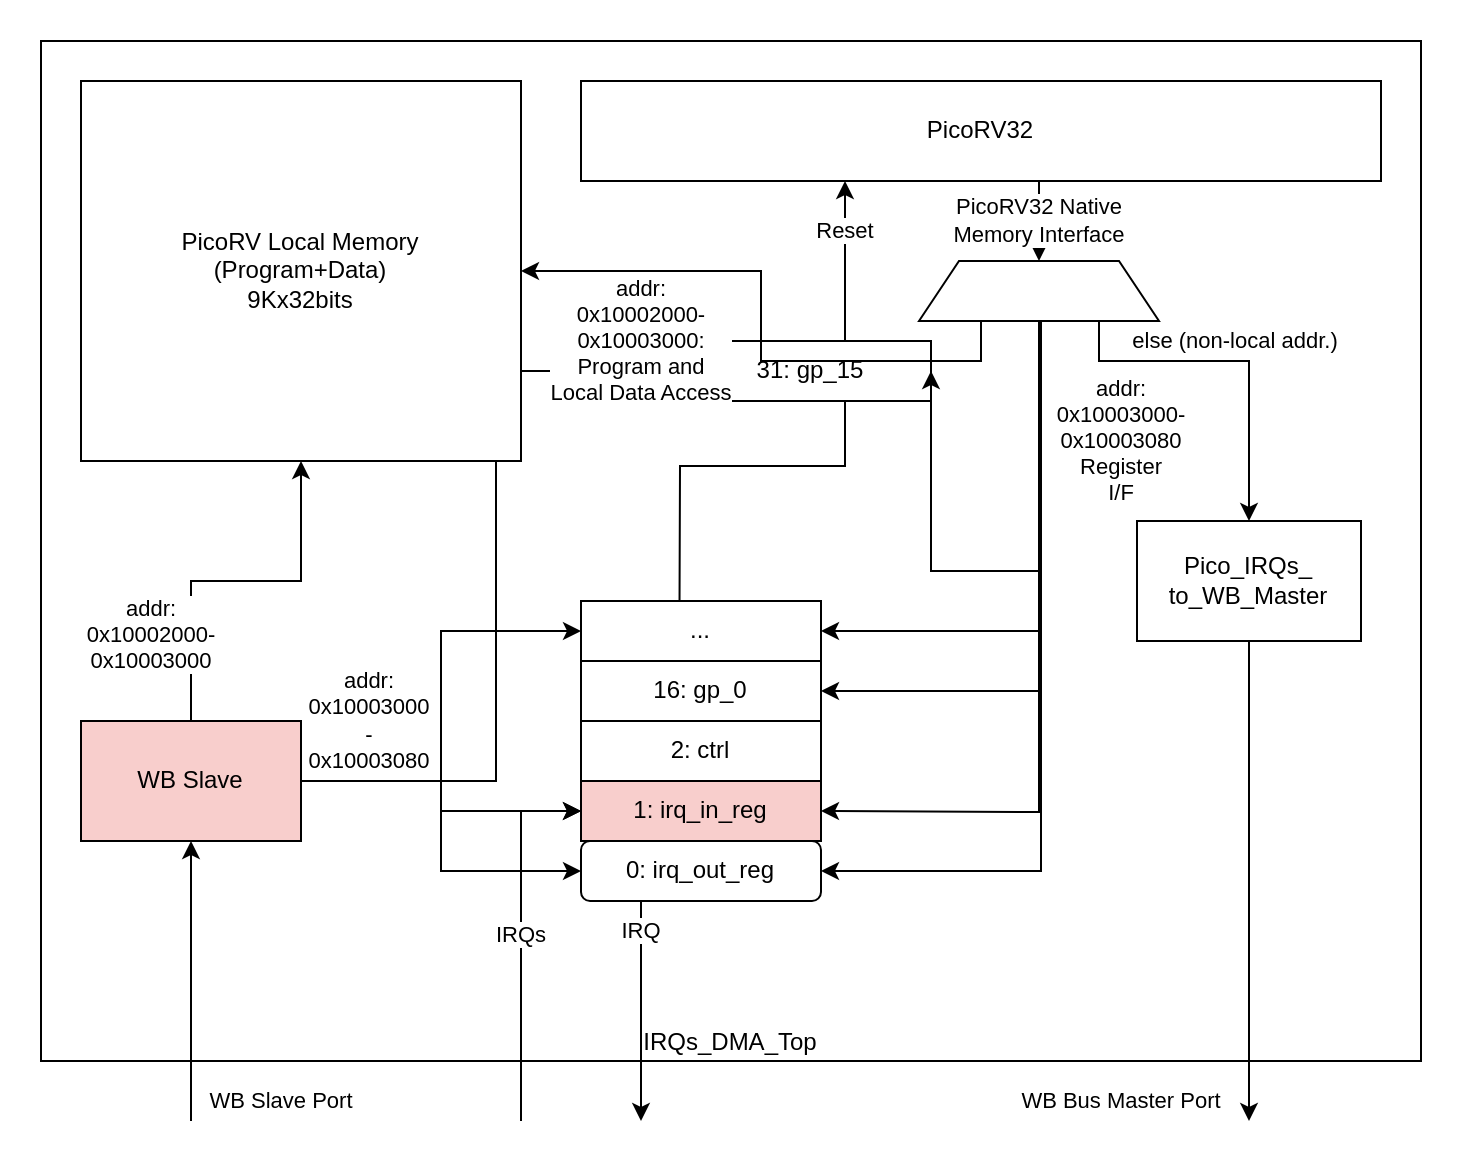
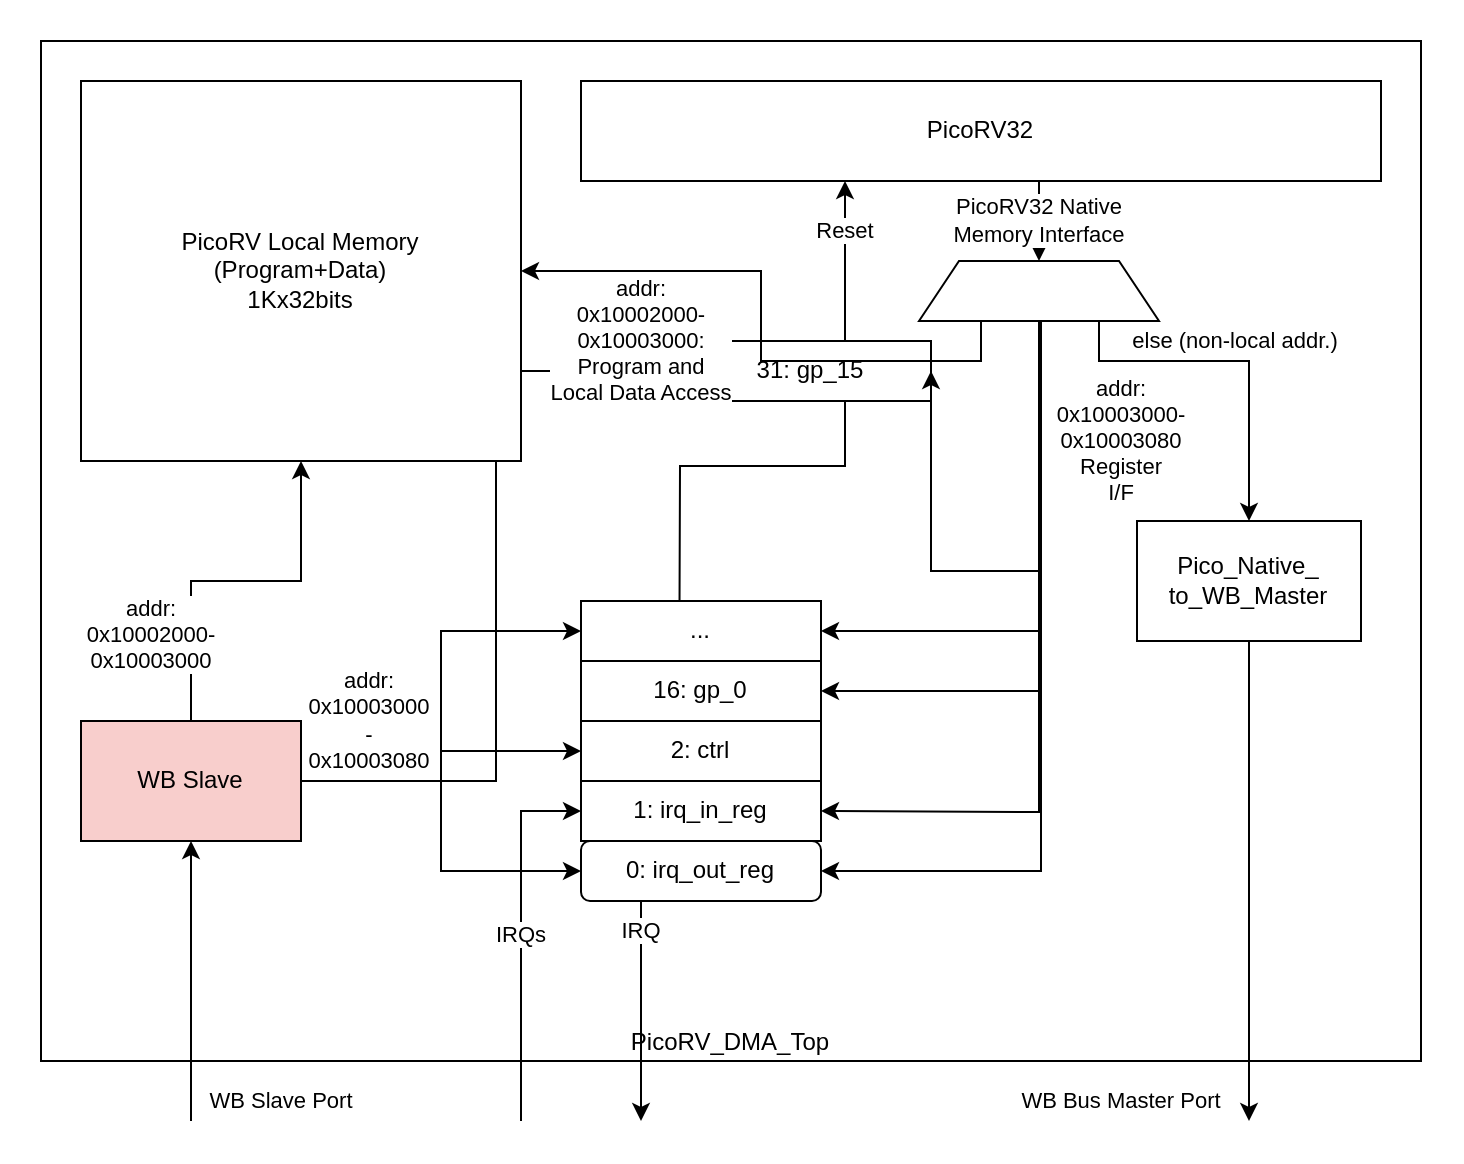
(301, 271) -> (301, 271)
(1249, 581) -> (1249, 581)
(481, 811) -> (506, 751)
(701, 811) -> (701, 811)
(731, 1041) -> (731, 1041)
